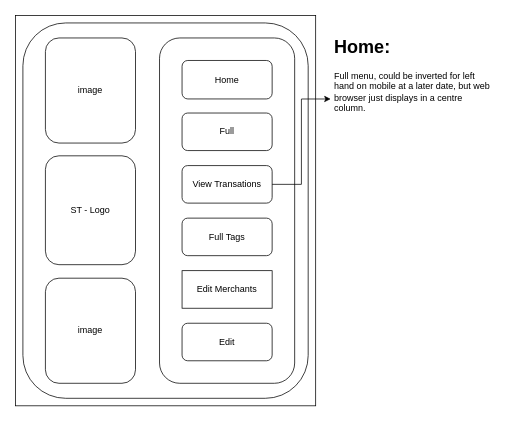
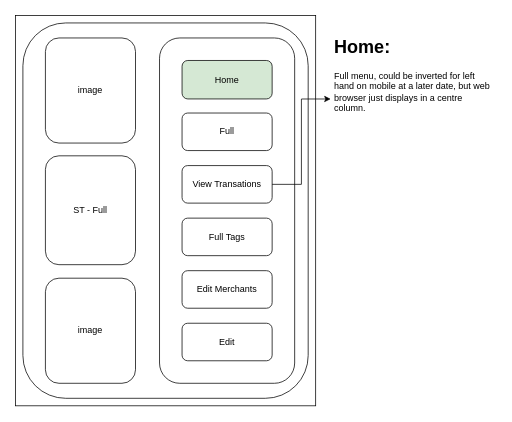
(227, 80) -> (227, 80)
(90, 210) -> (90, 210)
(227, 289) -> (227, 289)
